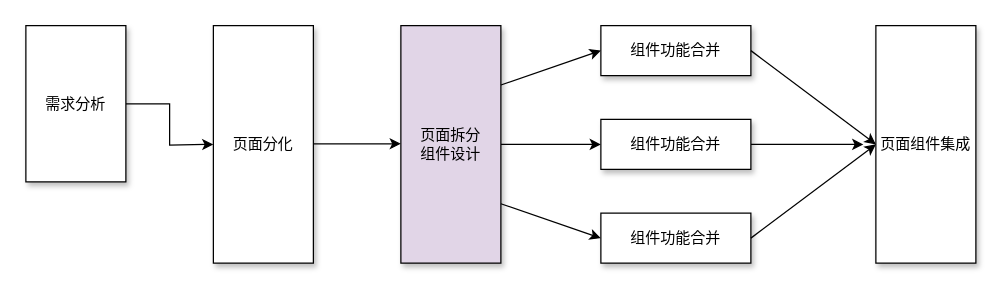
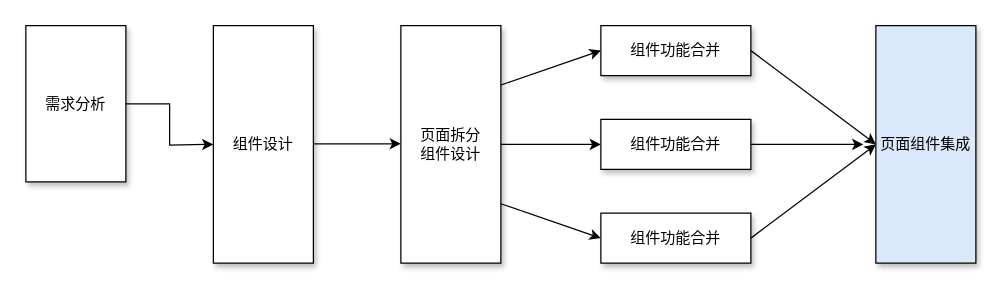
(263, 144) -> (263, 144)
(451, 144) -> (451, 144)
(926, 144) -> (926, 144)
